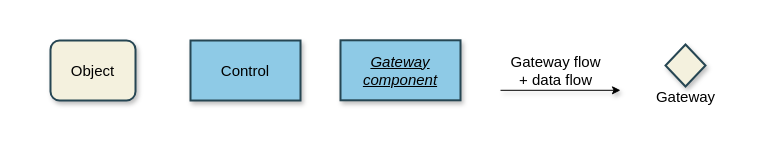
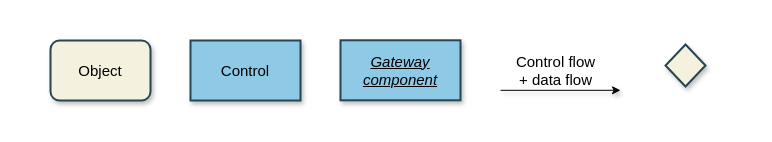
(93, 71) -> (101, 71)
(556, 71) -> (556, 71)
(686, 97) -> none
